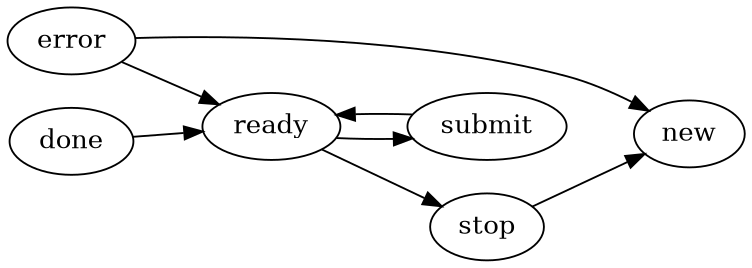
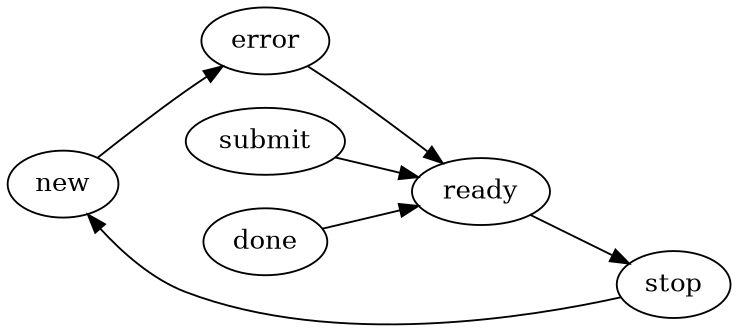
(387, 46) -> (151, 116)
(365, 139) -> none
